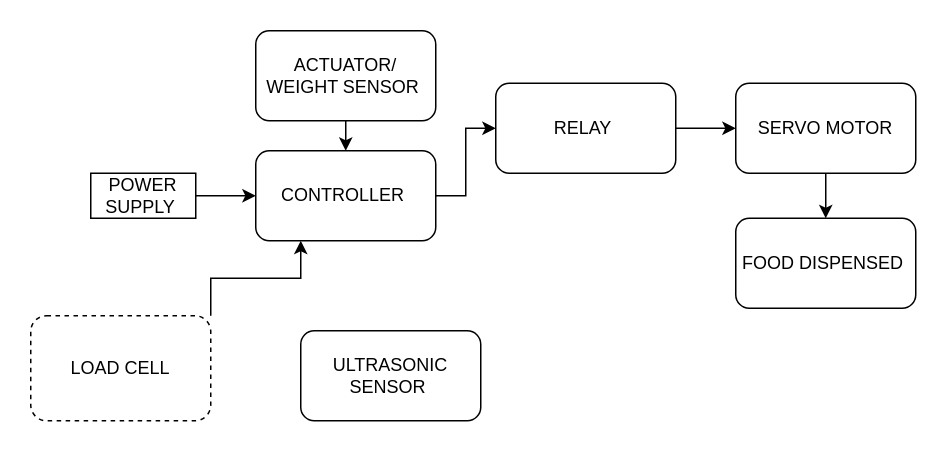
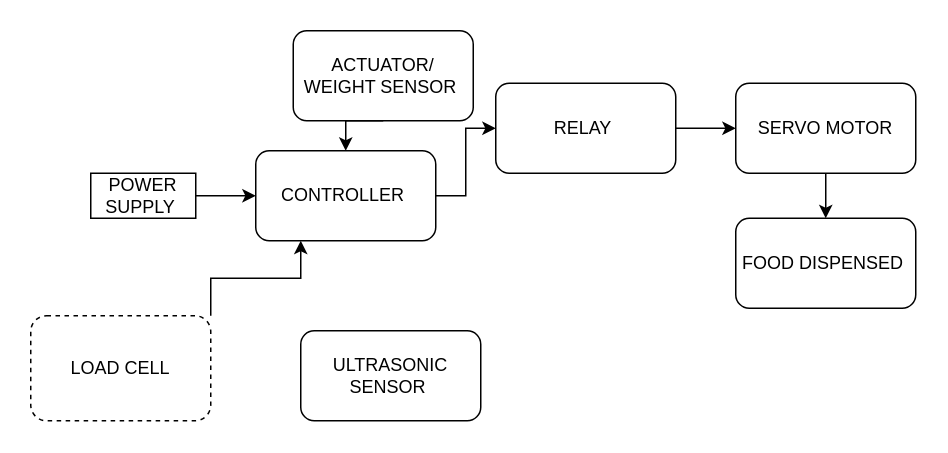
(346, 76) -> (383, 76)
